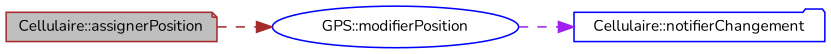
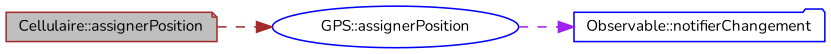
(395, 27) -> (395, 27)
(699, 27) -> (699, 27)
